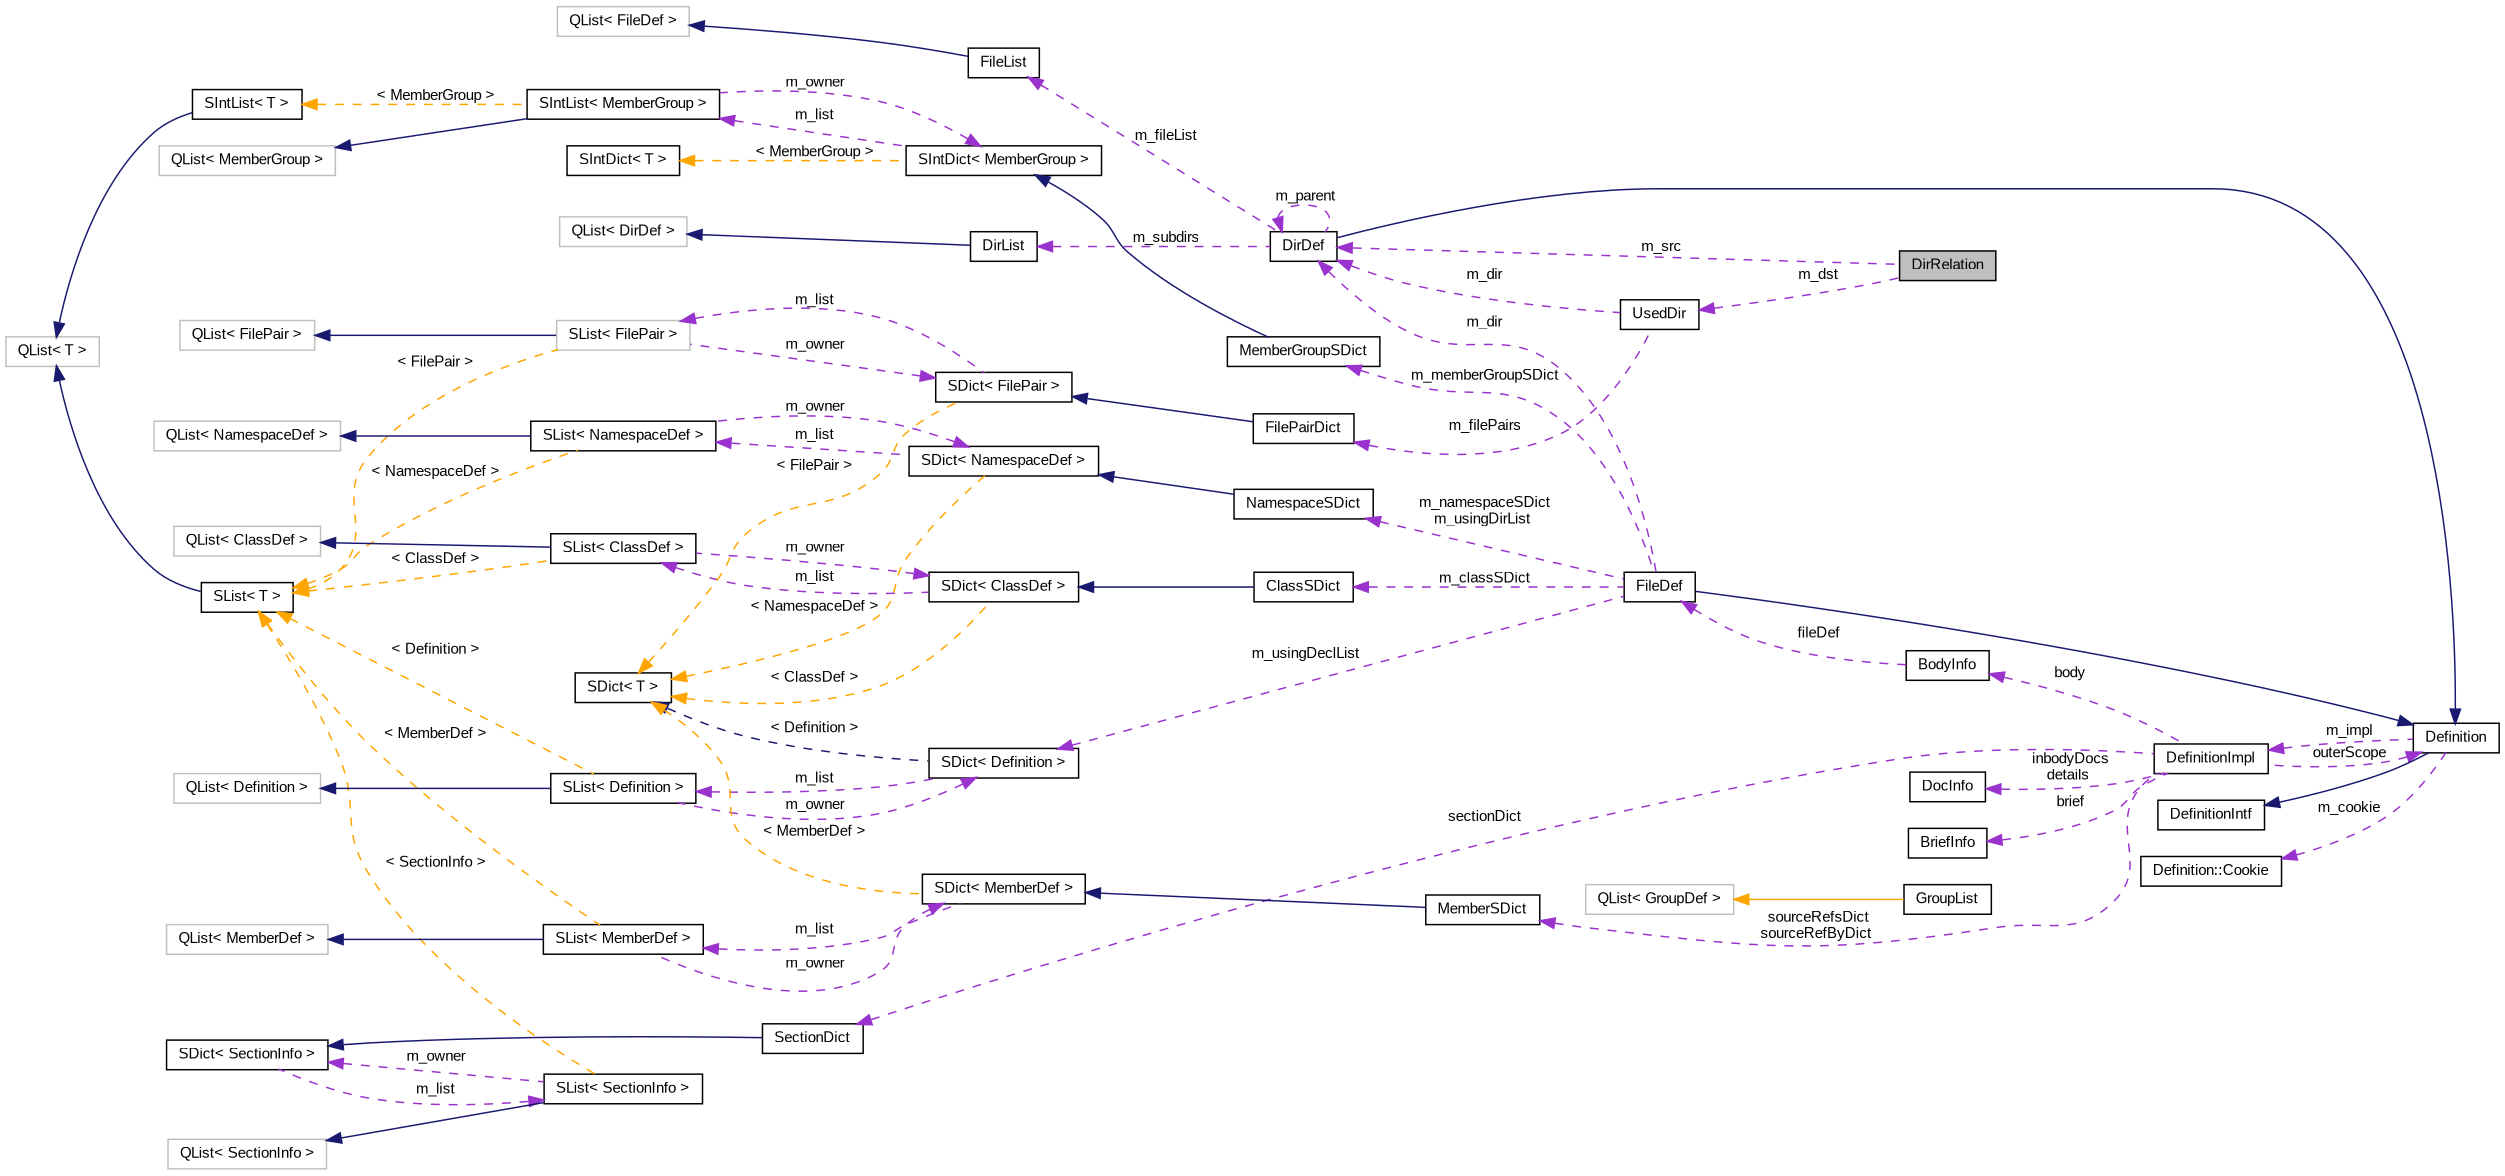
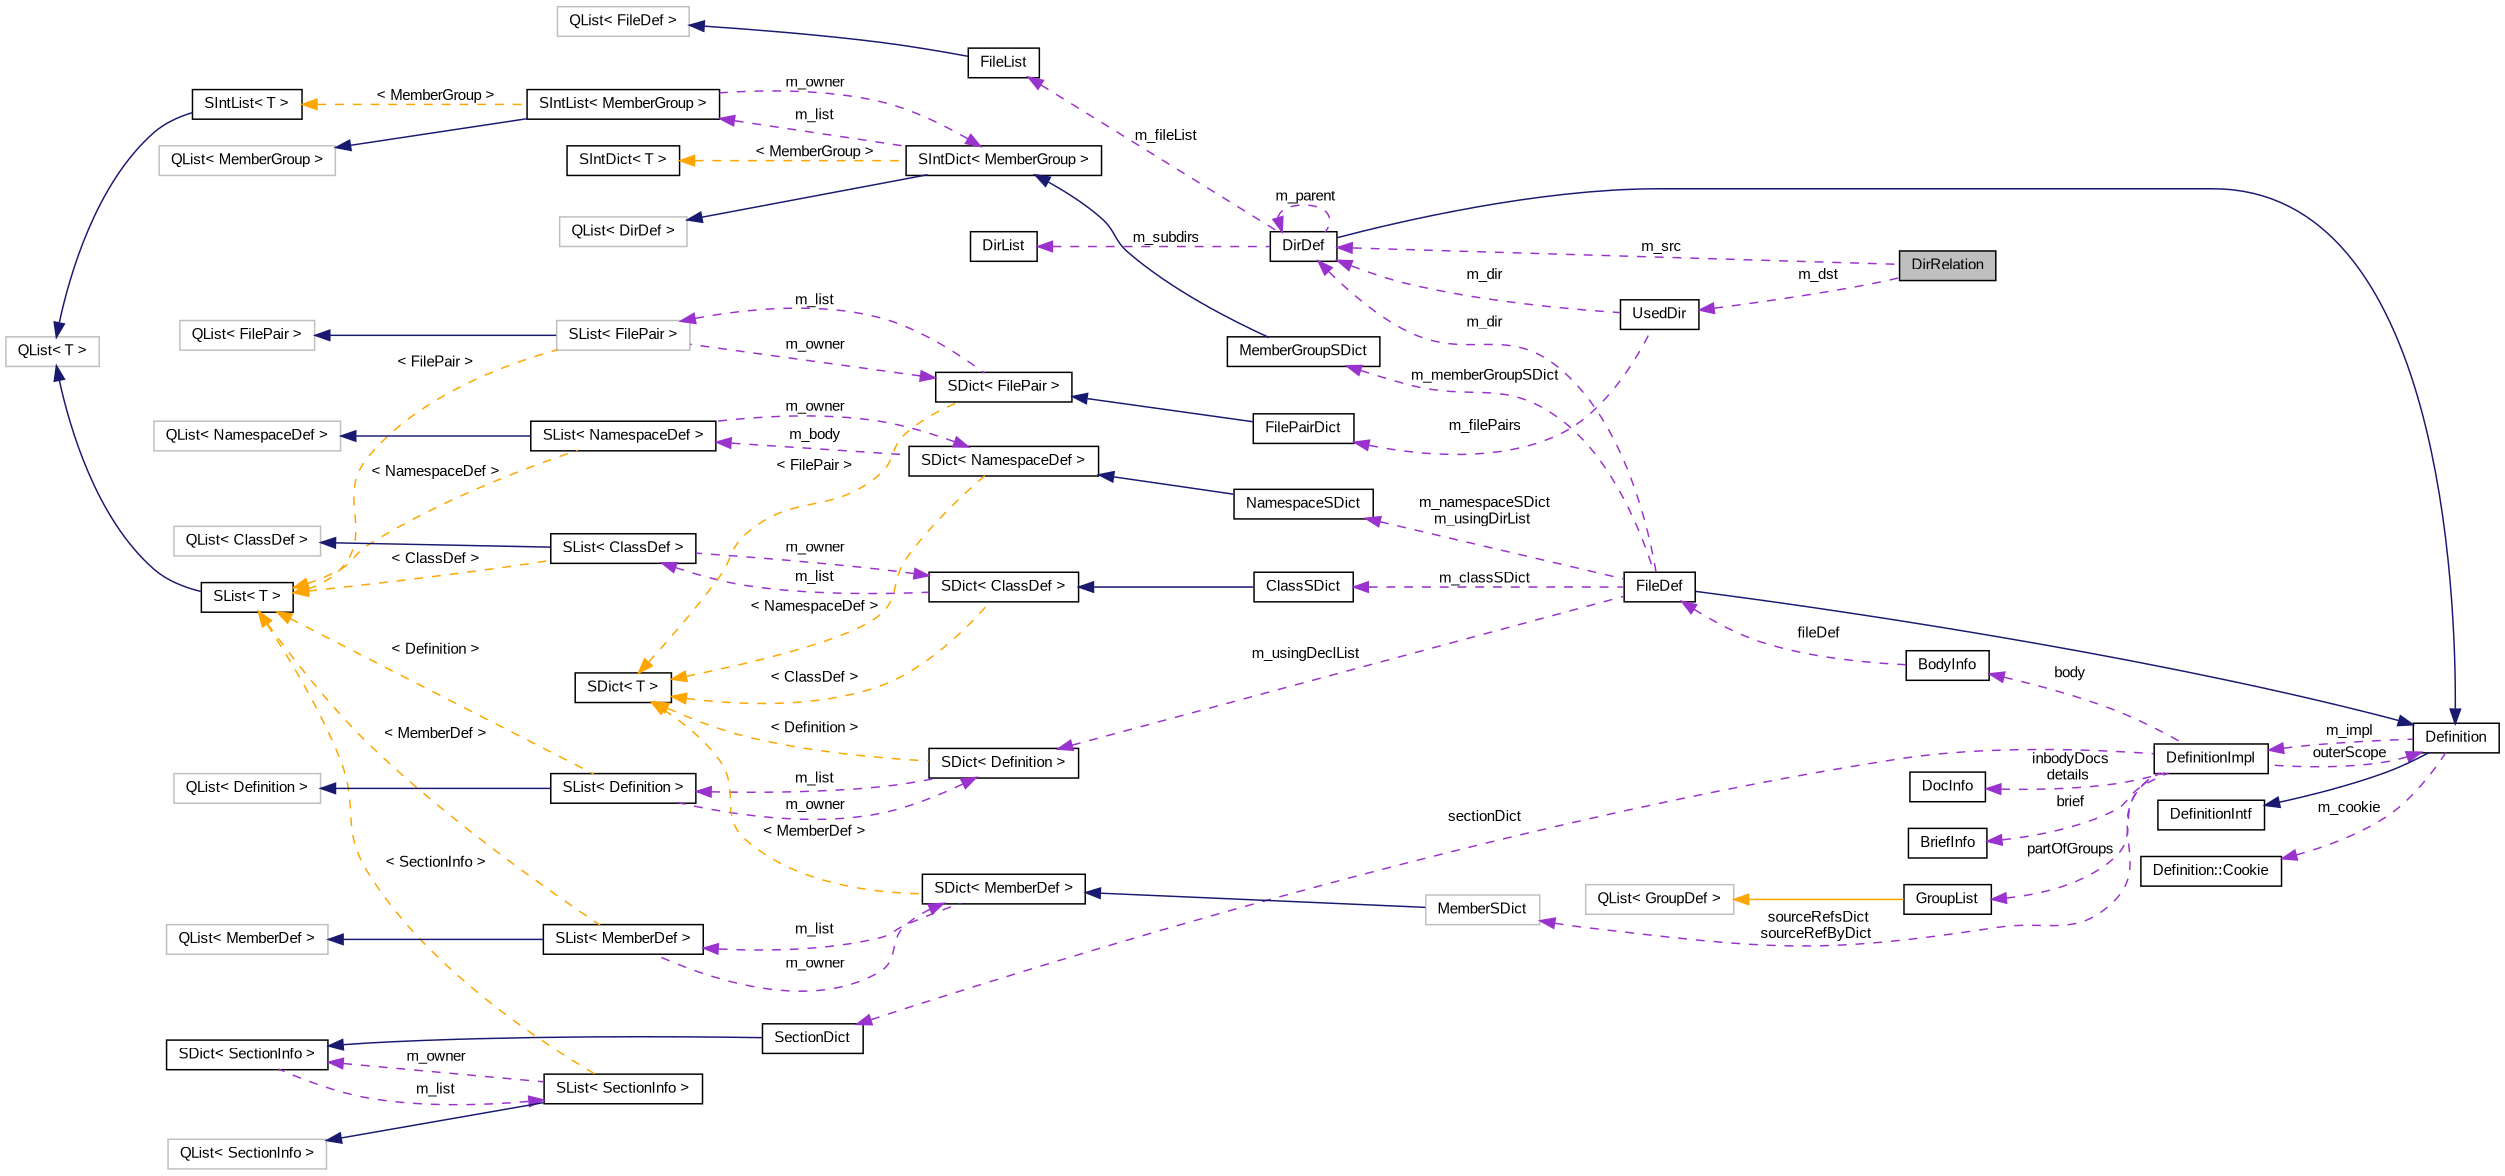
(836, 240) -> (815, 196)
(813, 435) -> (813, 435)
(795, 747) -> (795, 747)
none -> (2109, 862)
(1483, 910) -> (1483, 910)
